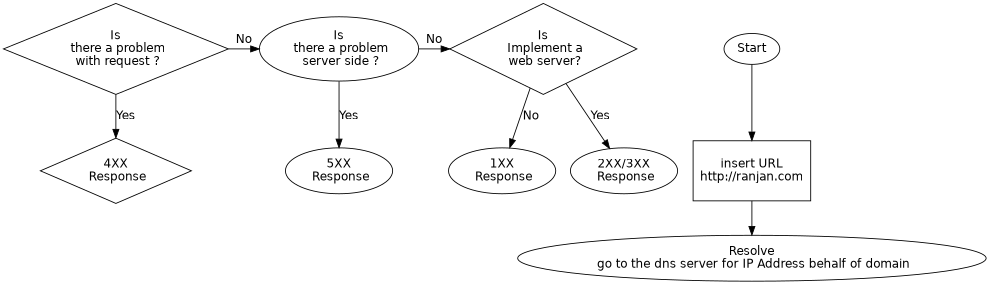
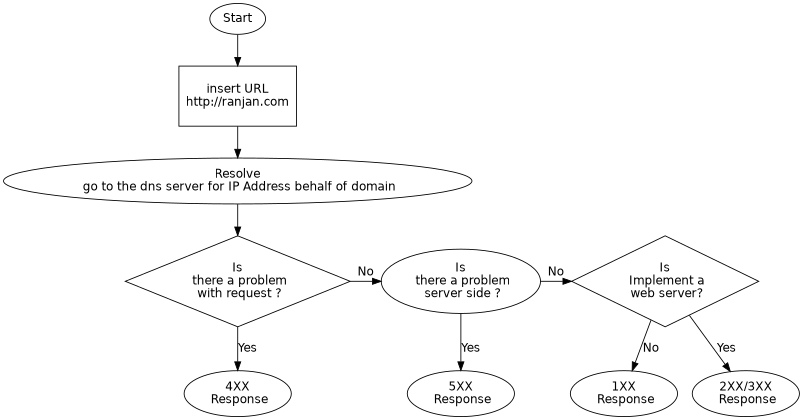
(116, 171) -> (238, 394)
none -> (238, 216)
